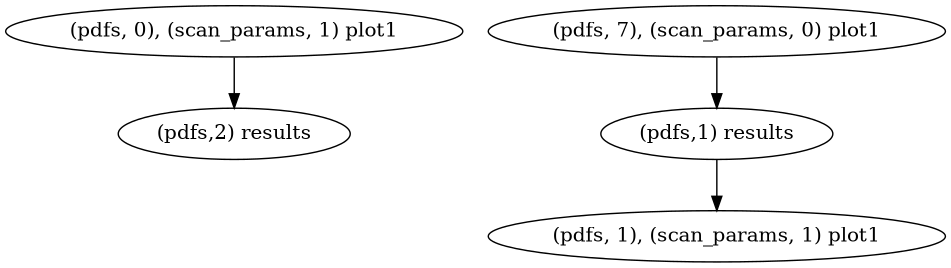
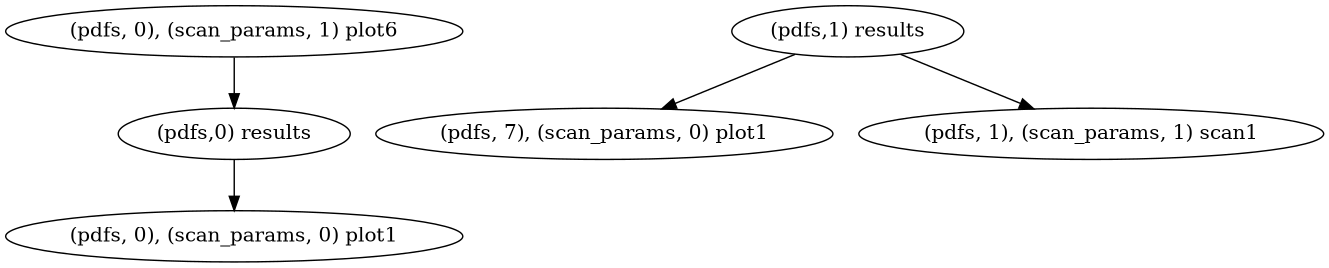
(234, 31) -> (234, 31)
(717, 76) -> (735, 79)
(234, 134) -> (234, 134)
none -> (234, 236)
(717, 236) -> (1091, 134)
